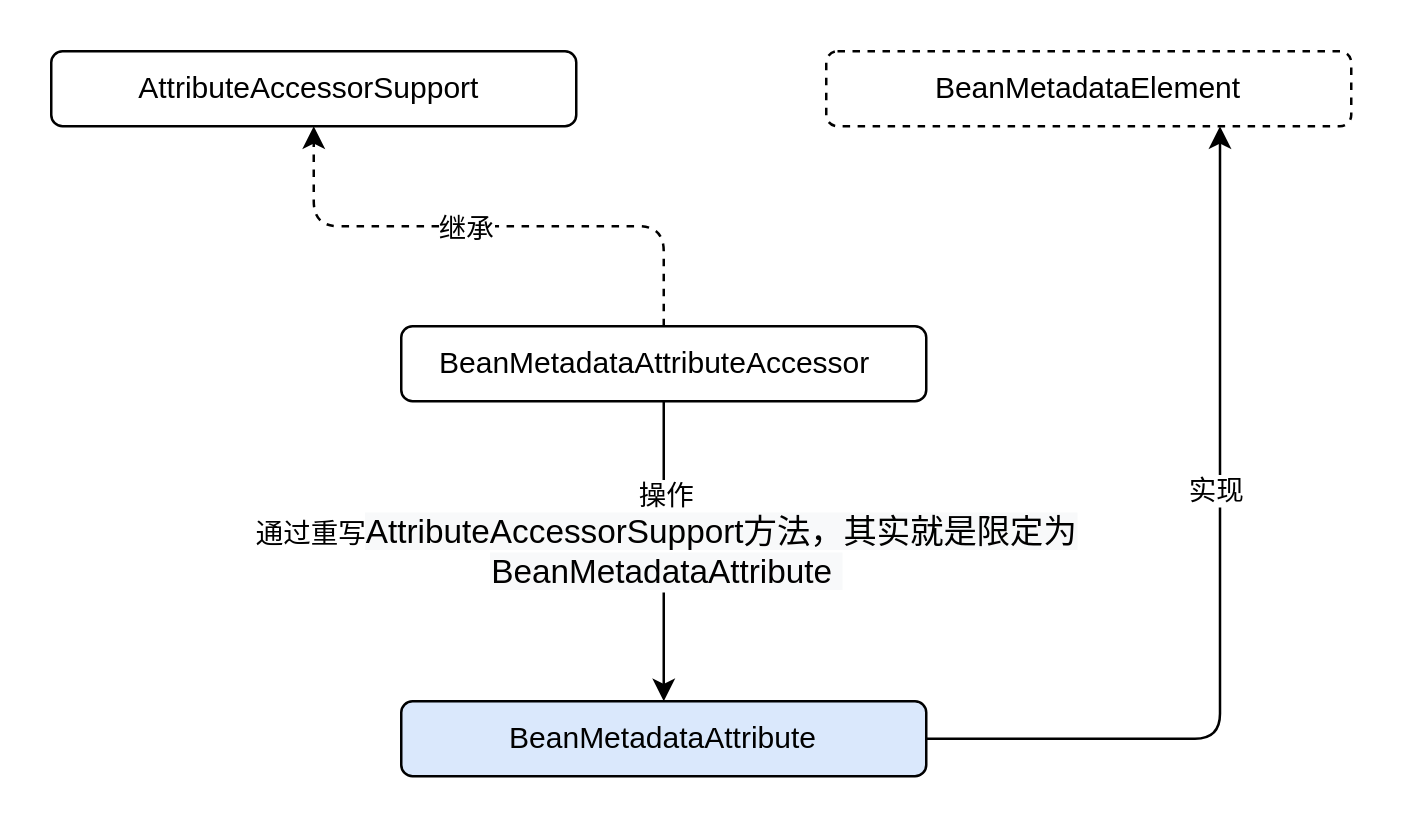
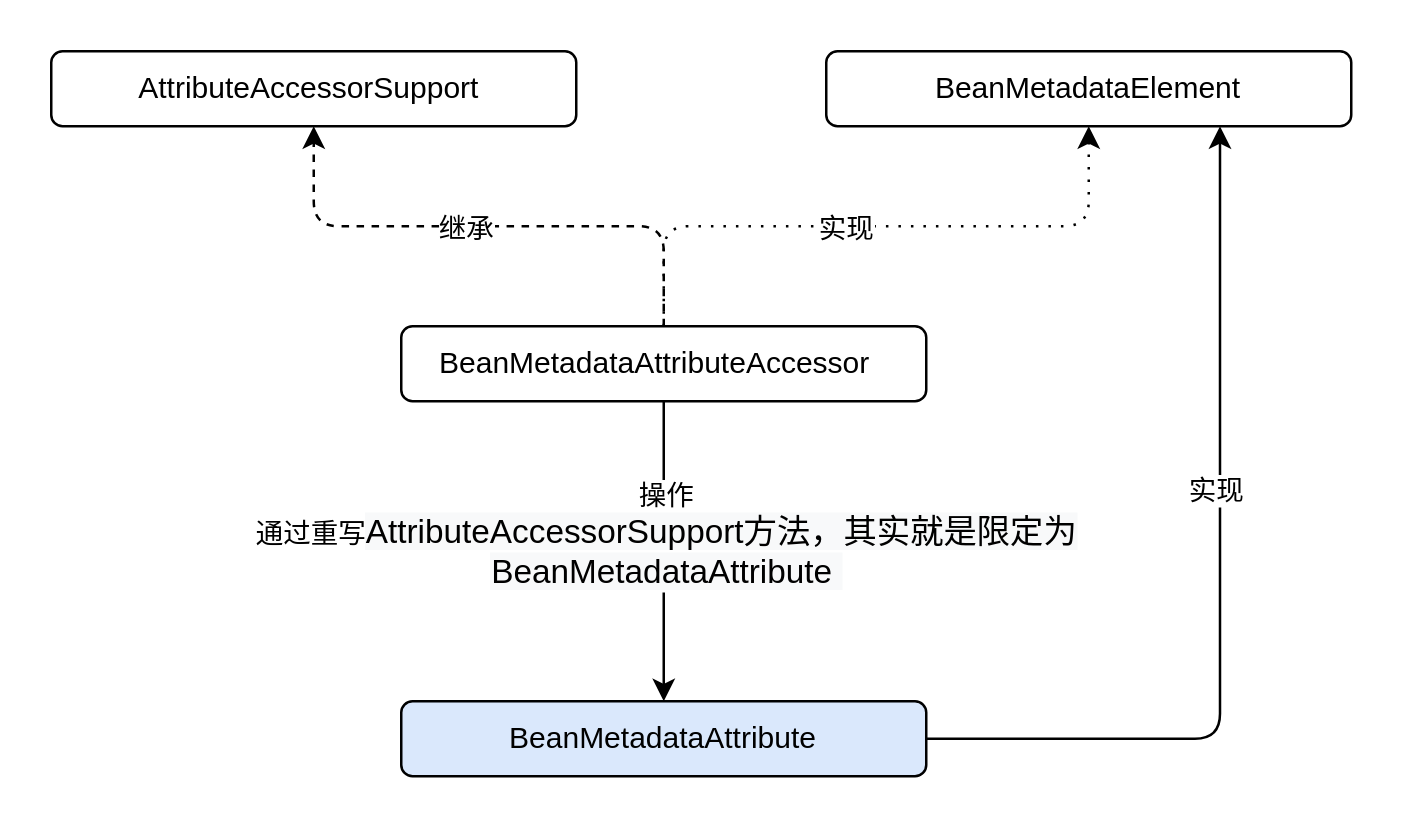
(1089, 89) -> (1089, 89)
none -> (1001, 226)
